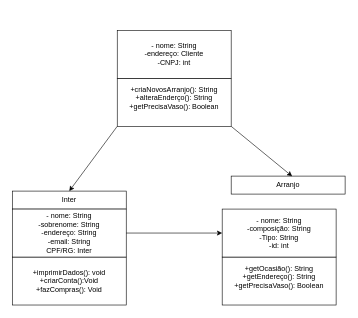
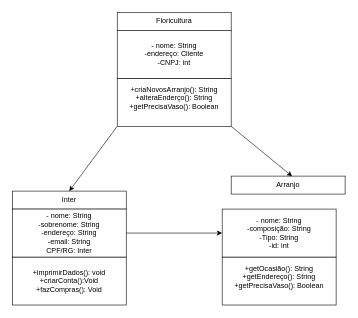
none -> (174, 21)
